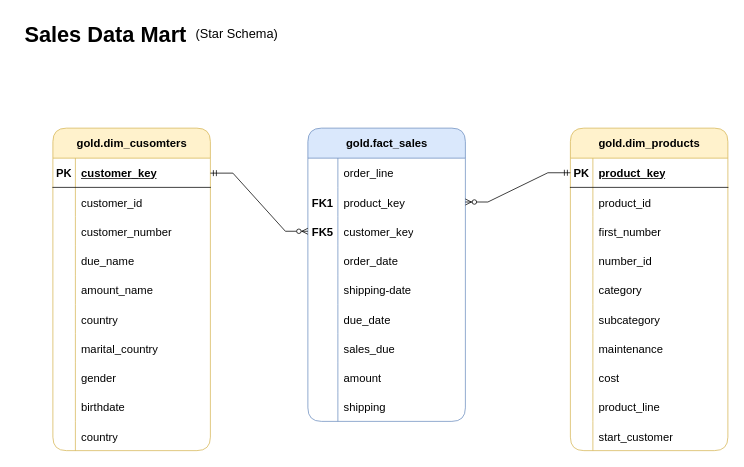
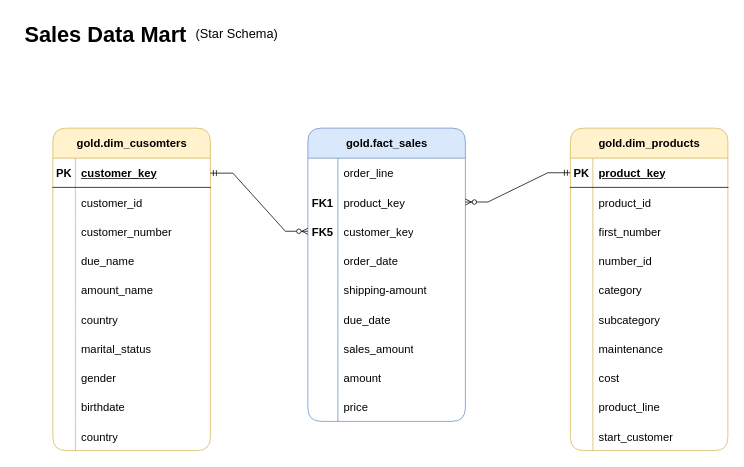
(382, 290) -> (388, 290)
(126, 348) -> (123, 348)
(371, 348) -> (380, 348)
(366, 407) -> (358, 407)
